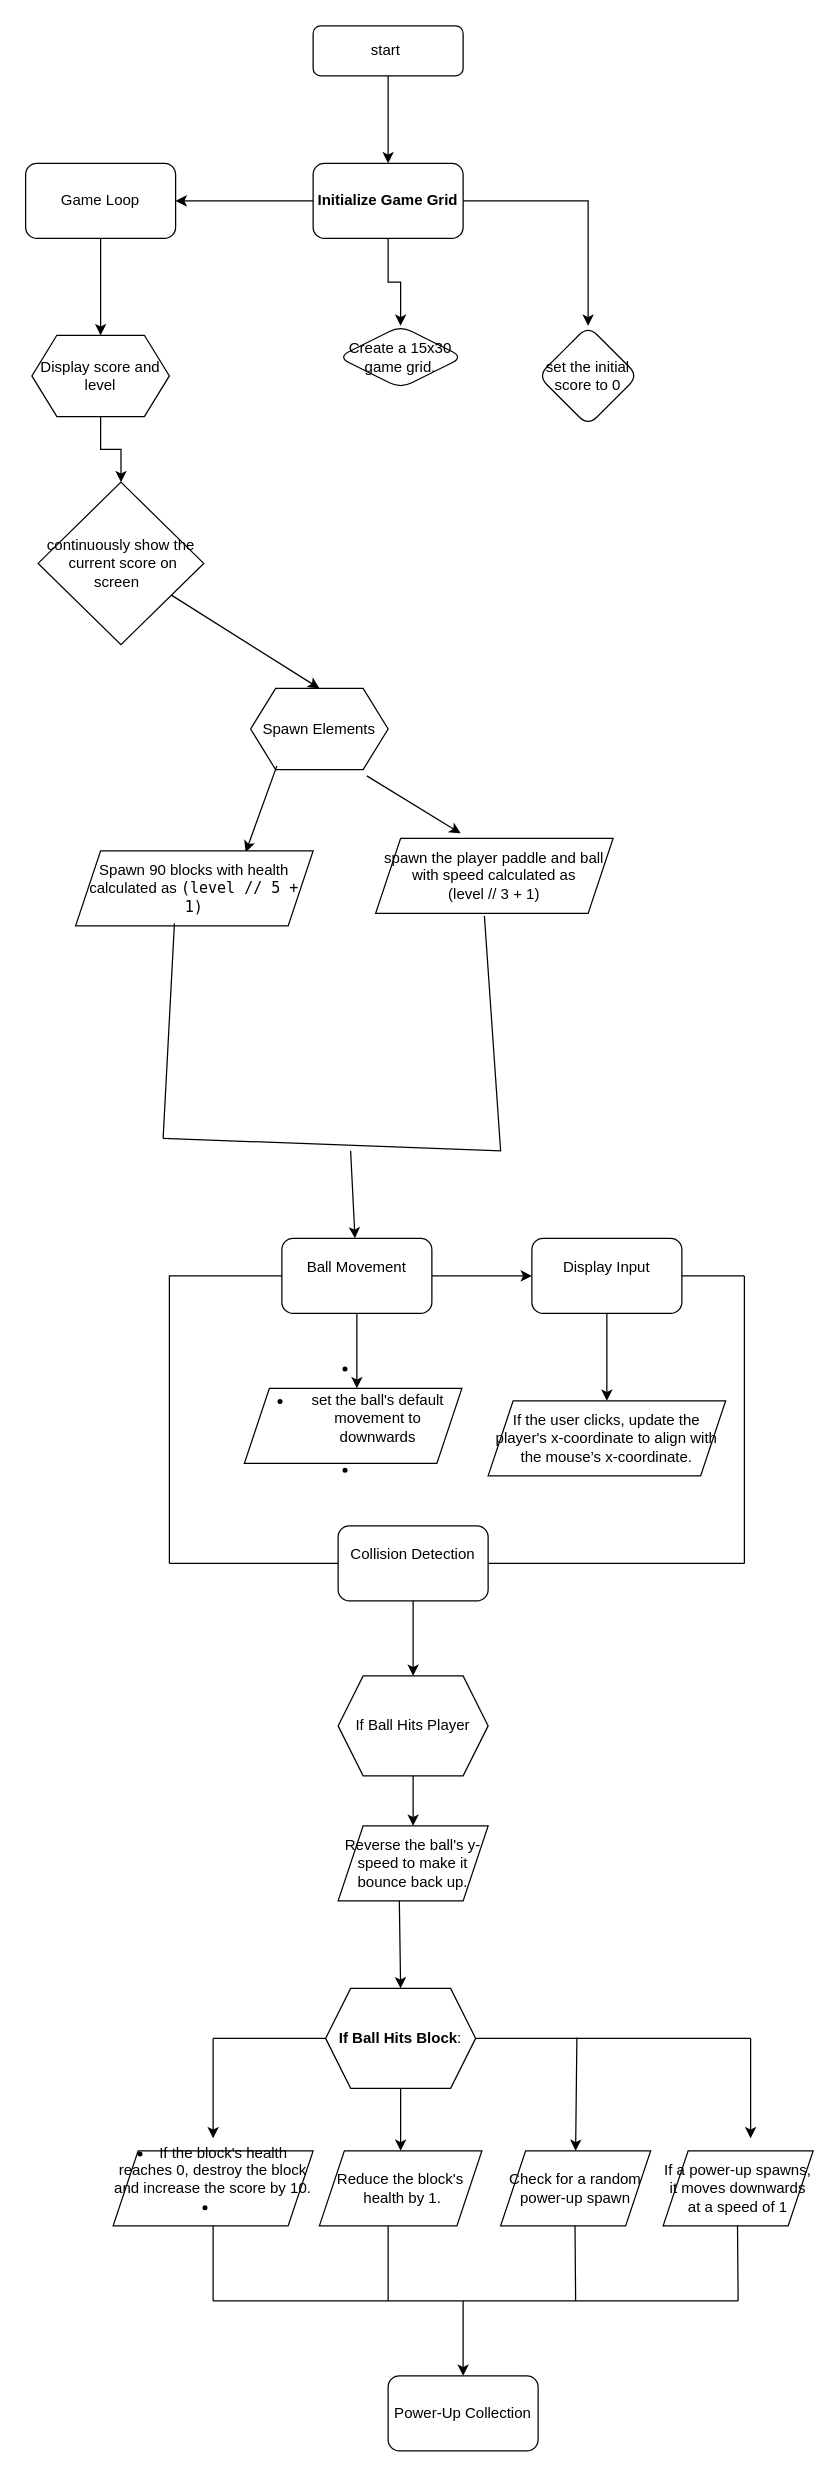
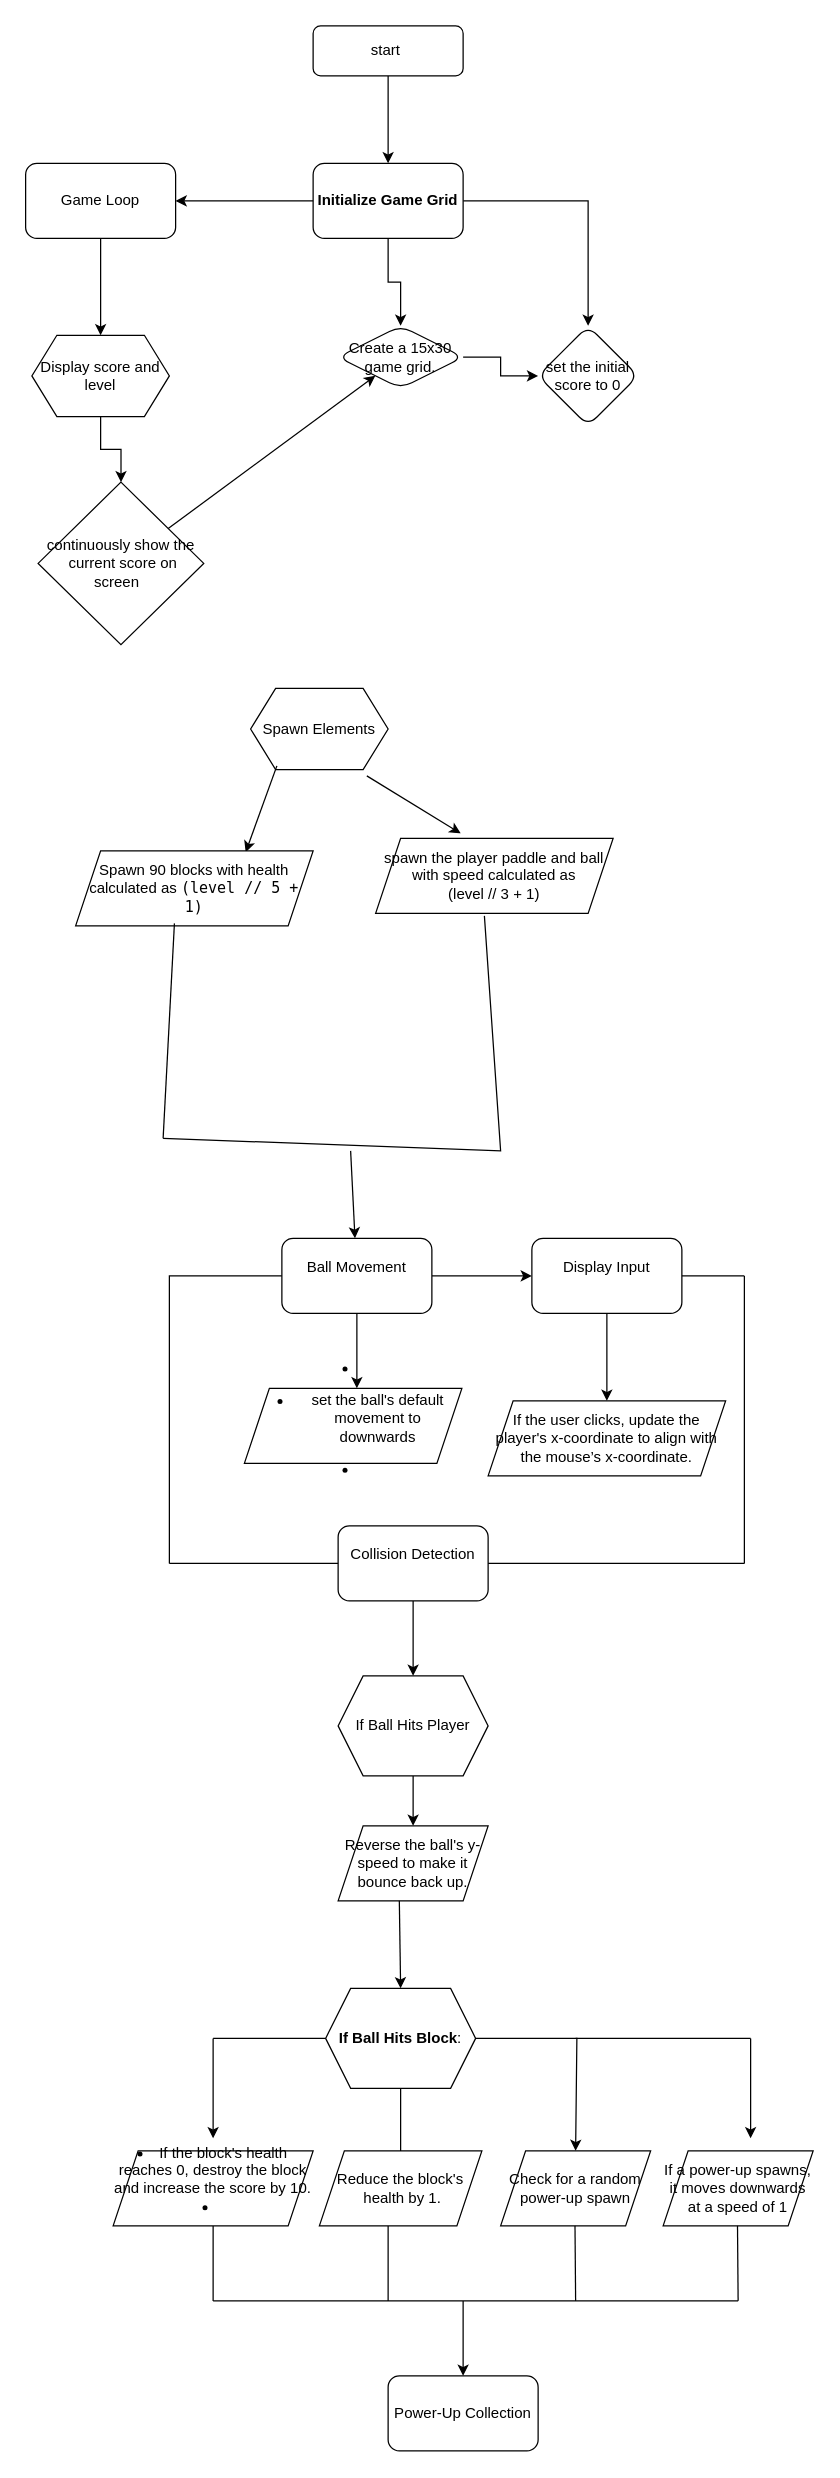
none -> (501, 362)
(242, 639) -> (268, 455)
(401, 2141) -> (401, 2144)
